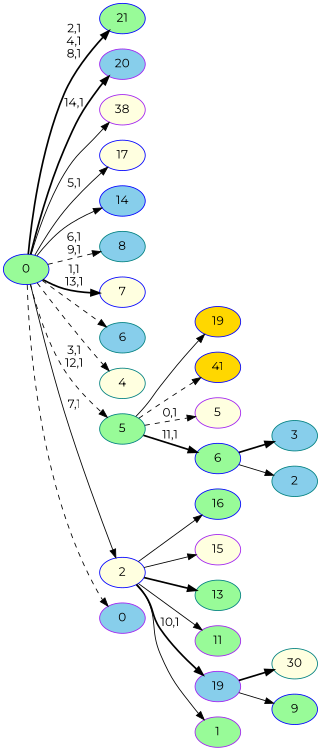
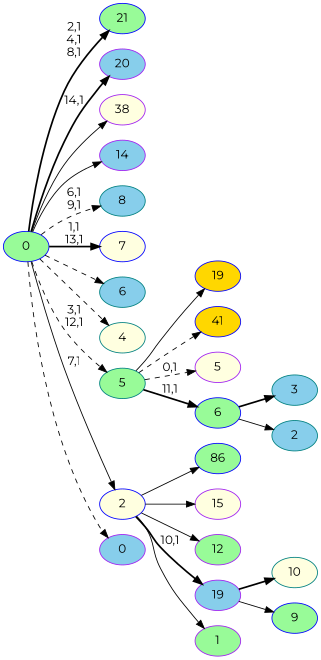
(122, 155) -> none
(122, 201) -> (122, 155)
(218, 504) -> (218, 459)
(218, 595) -> none
(218, 641) -> (218, 550)
(295, 664) -> (295, 573)
